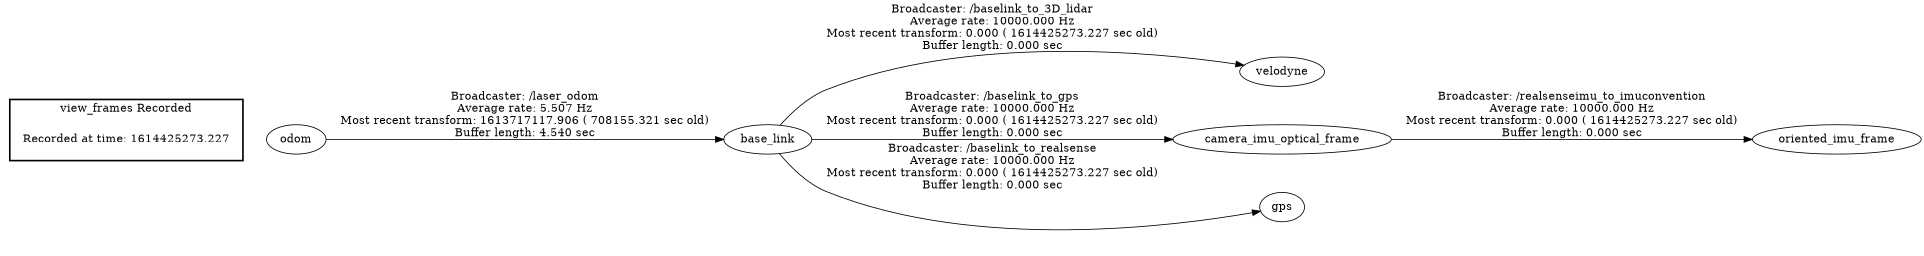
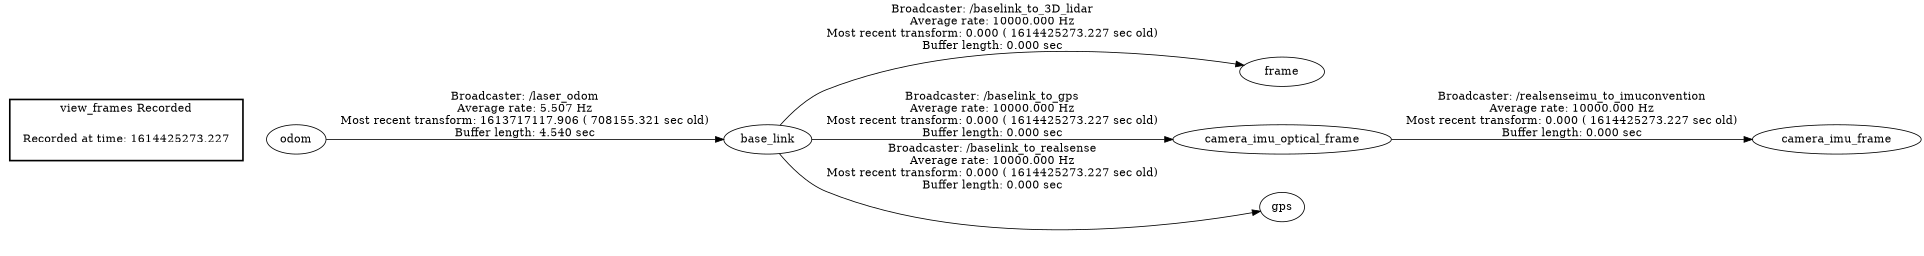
(1282, 72) -> (1282, 72)
(1837, 139) -> (1837, 139)
